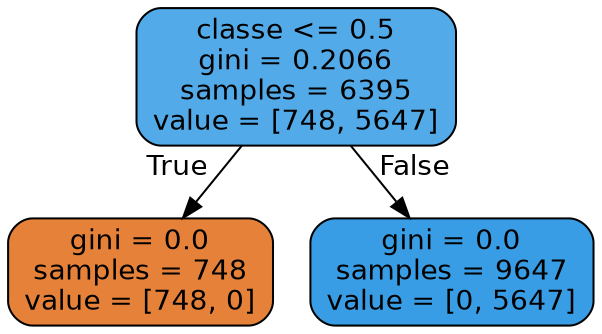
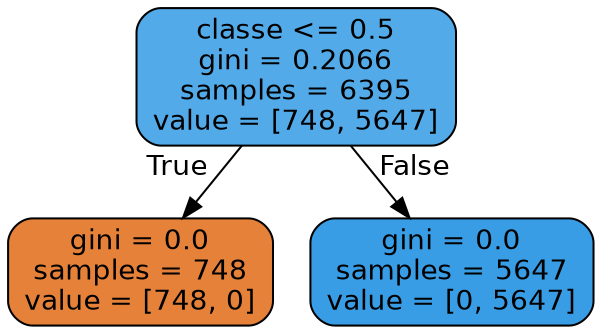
(452, 272) -> (452, 272)
